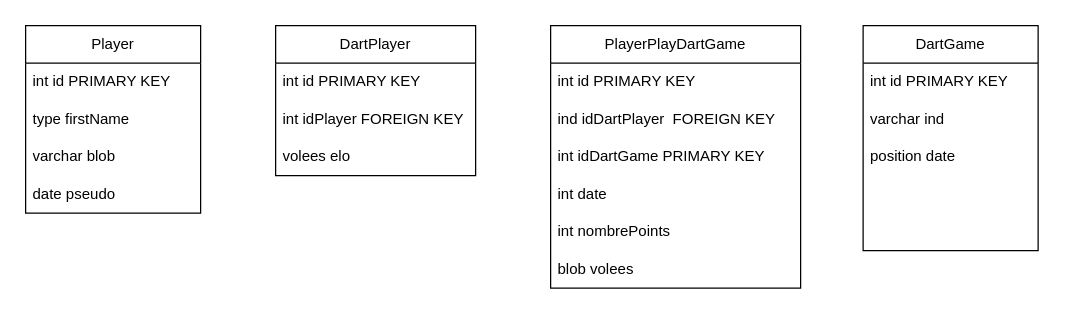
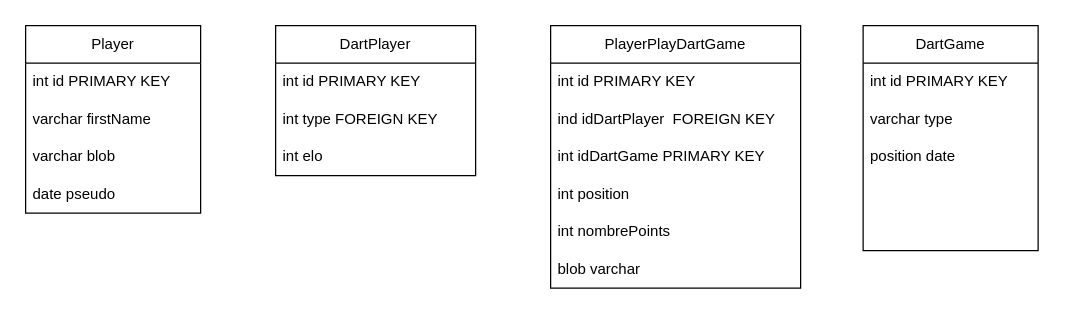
(88, 119) -> (101, 119)
(372, 119) -> (359, 119)
(913, 119) -> (919, 119)
(319, 157) -> (307, 157)
(588, 194) -> (601, 194)
(598, 269) -> (605, 269)
